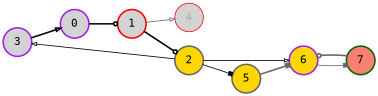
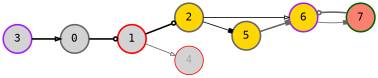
(75, 24) -> (75, 39)
(106, 51) -> none
